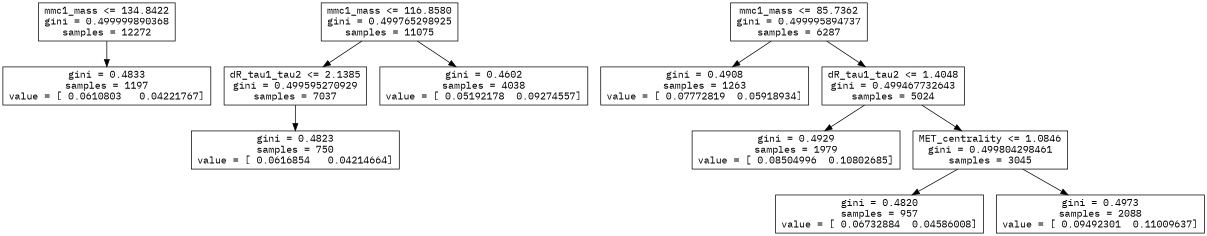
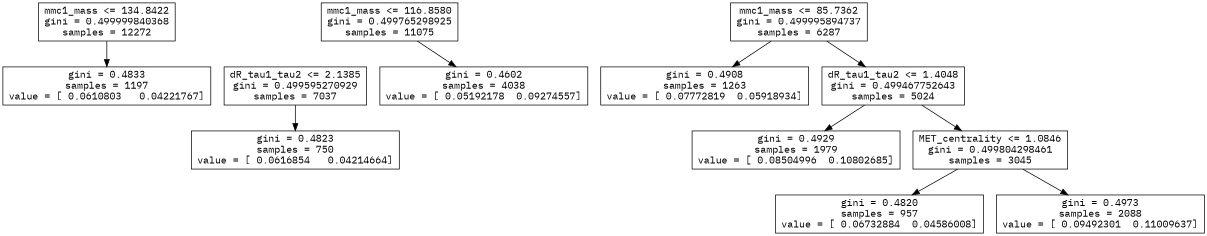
(107, 22) -> (107, 22)
(346, 52) -> none
(893, 86) -> (893, 86)
